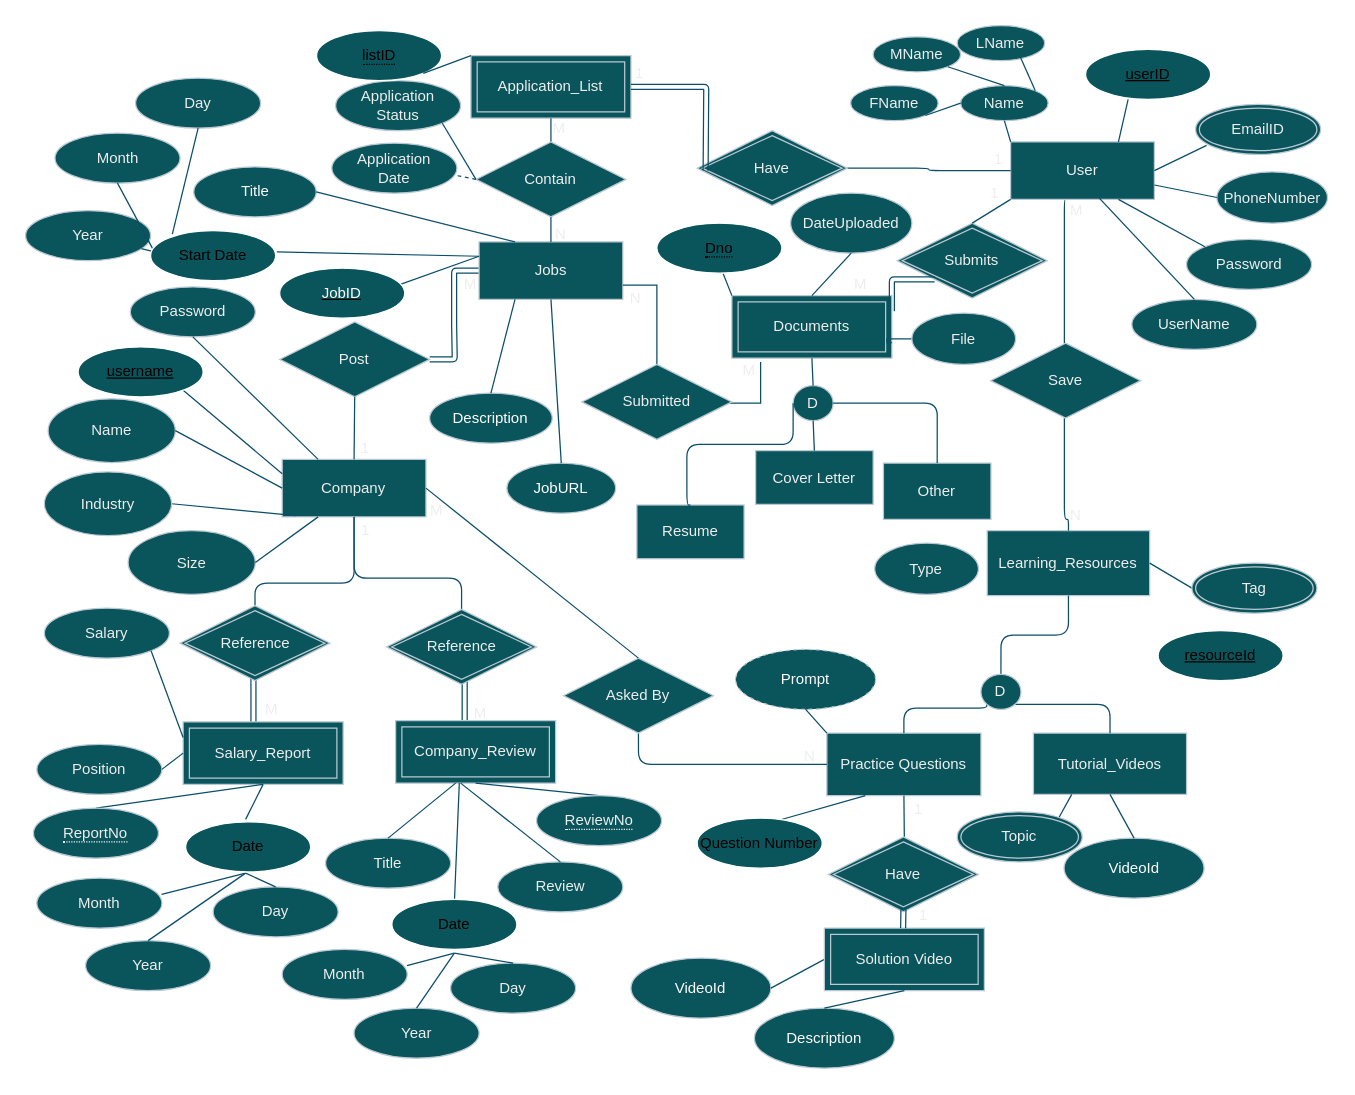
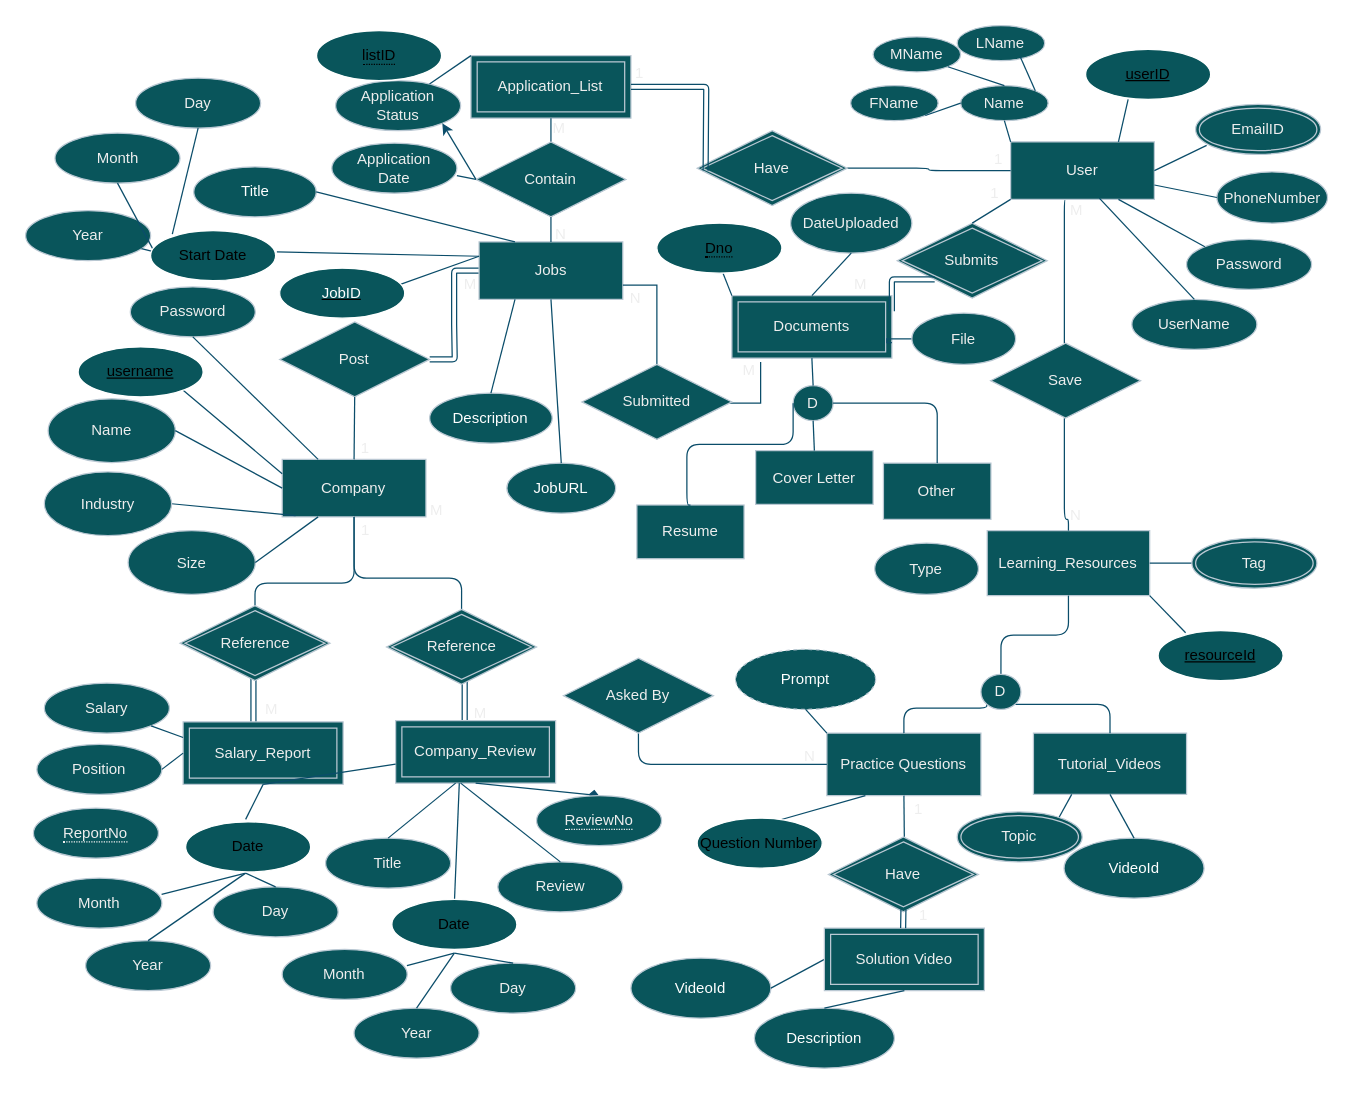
(447, 64) -> (450, 70)
(445, 128) -> (447, 131)
(464, 177) -> (464, 177)
(532, 573) -> none
(1254, 588) -> (1254, 563)
none -> (1168, 615)
(107, 633) -> (107, 708)
(593, 795) -> (588, 795)
(179, 796) -> (368, 768)
